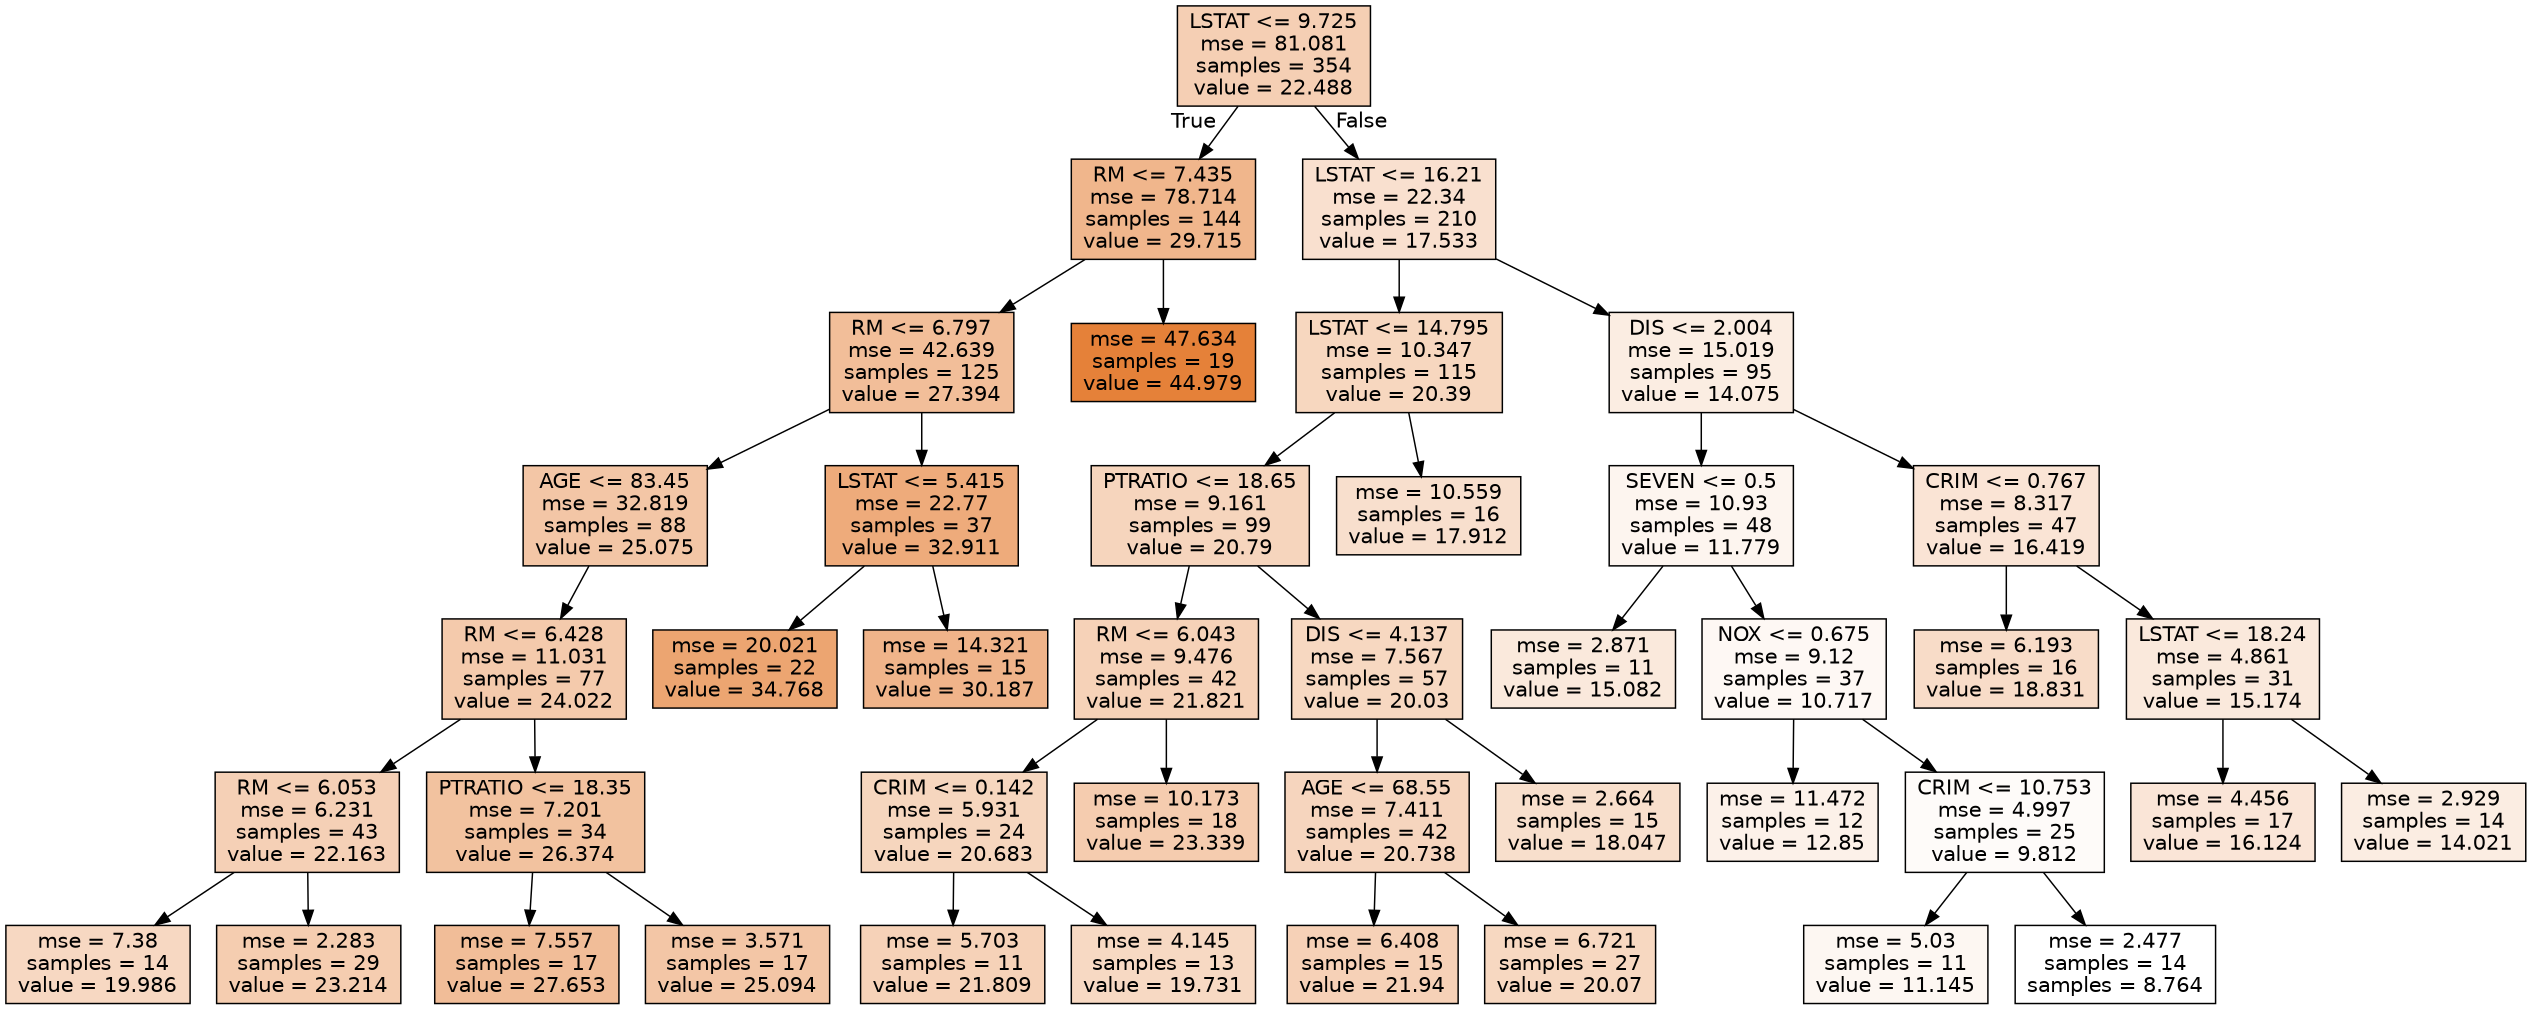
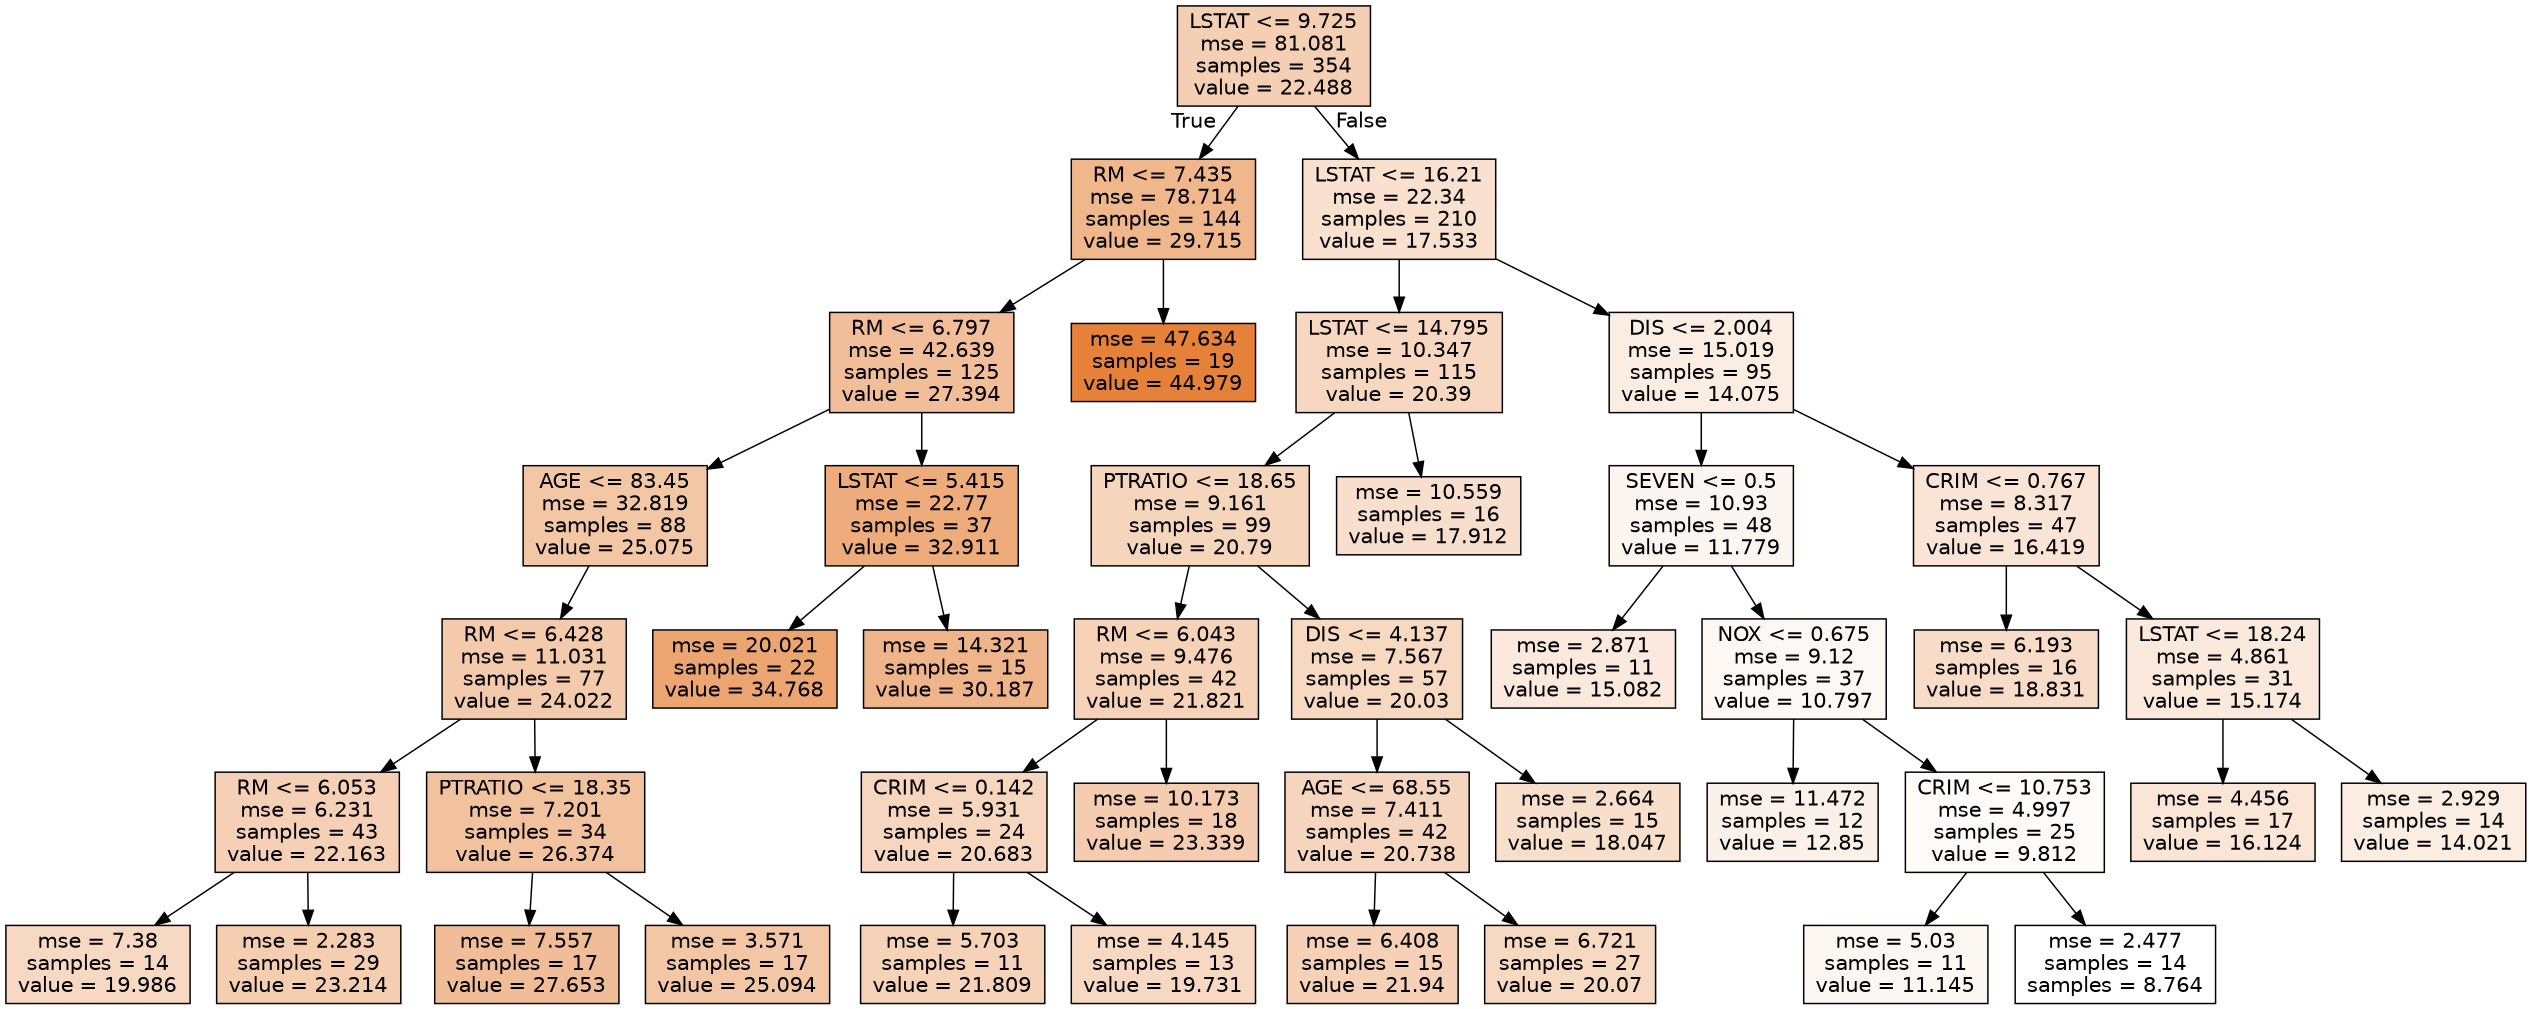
(1794, 669) -> (1794, 669)
